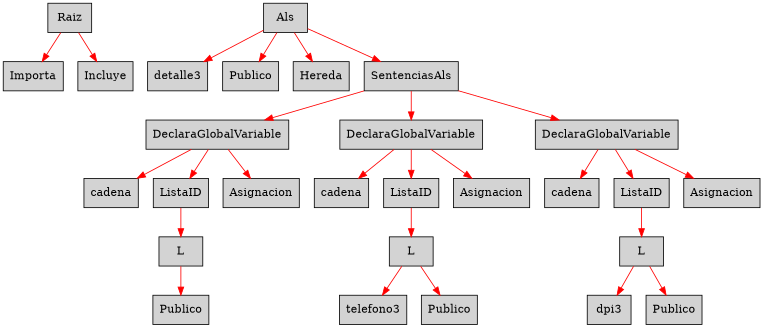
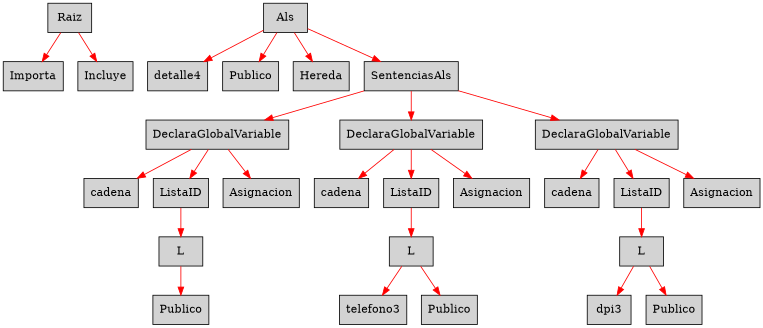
(178, 76) -> (178, 76)
